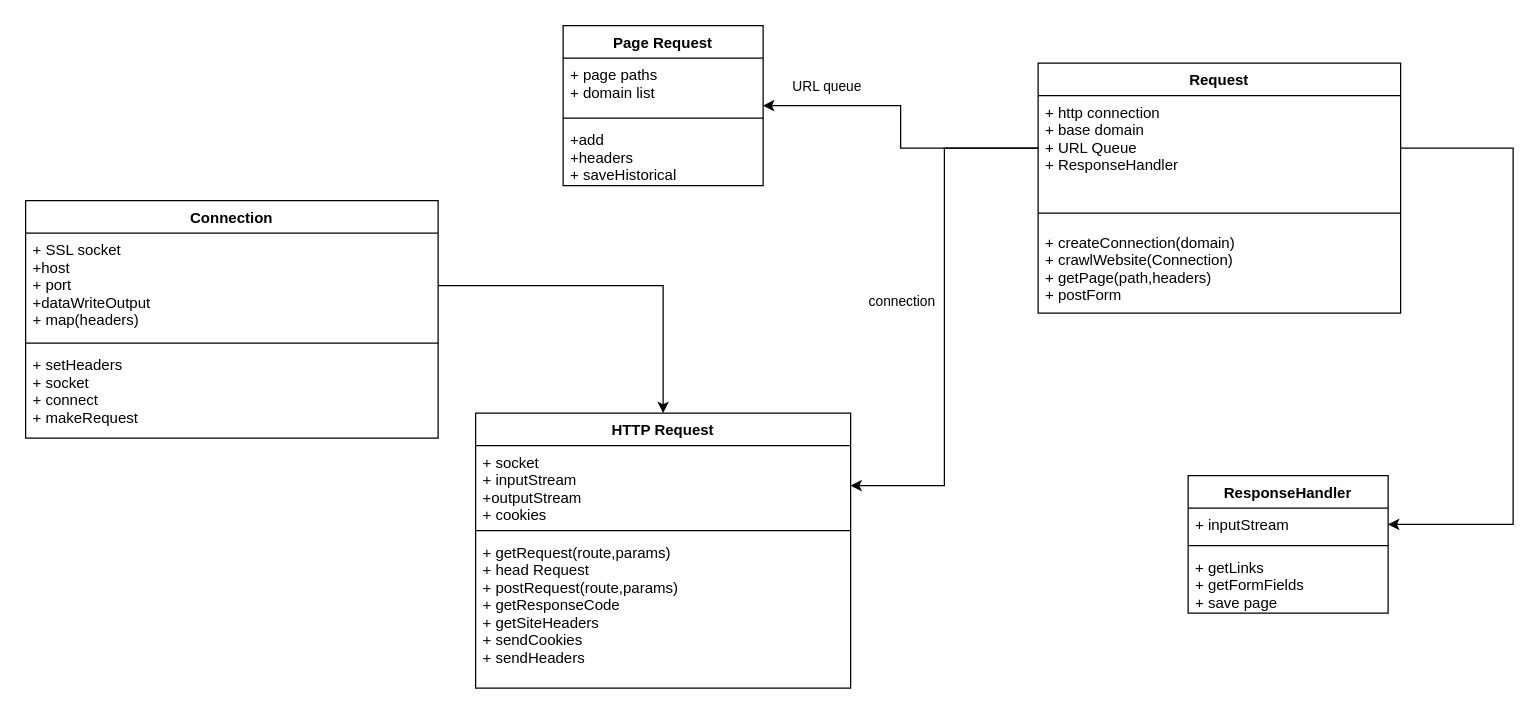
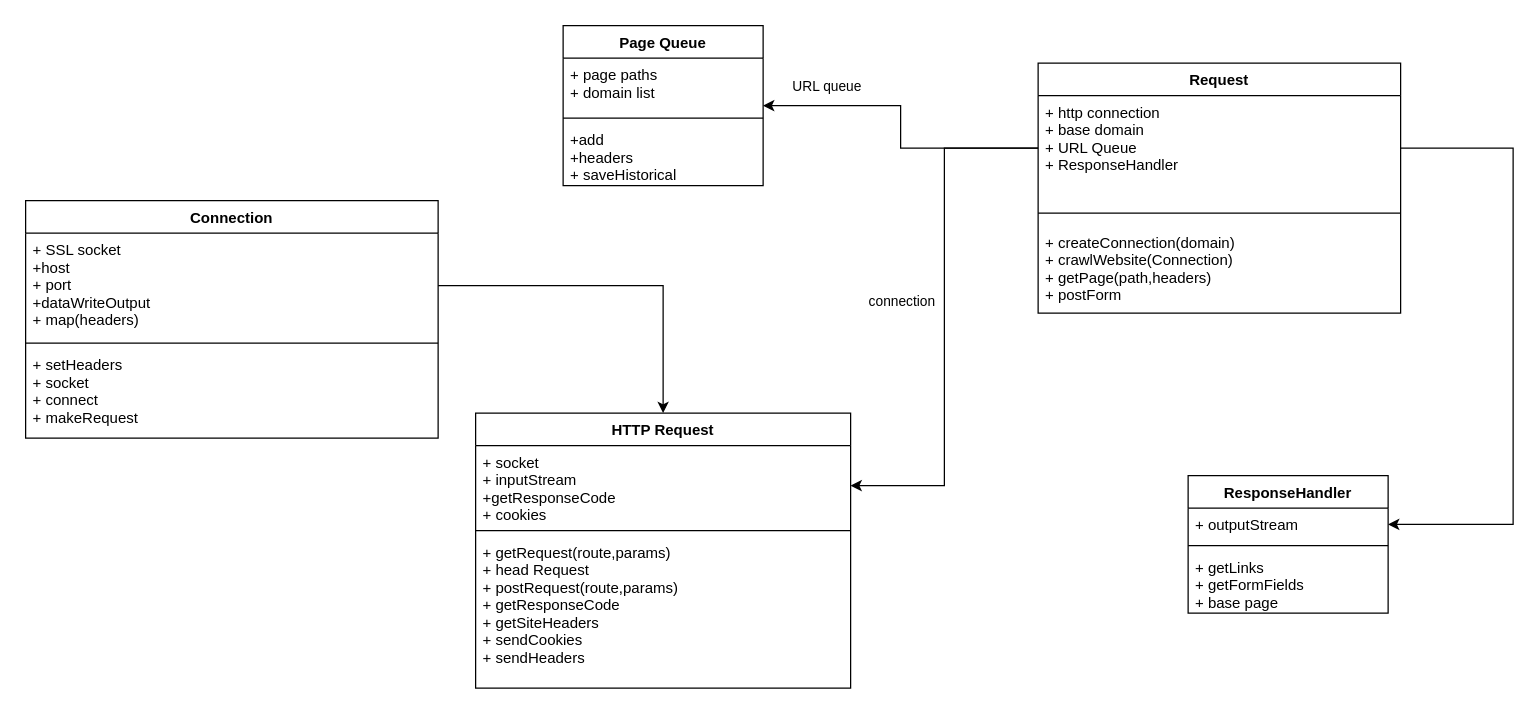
(663, 43) -> (663, 43)
(514, 463) -> (514, 463)
(1246, 525) -> (1252, 525)
(1233, 568) -> (1233, 568)
